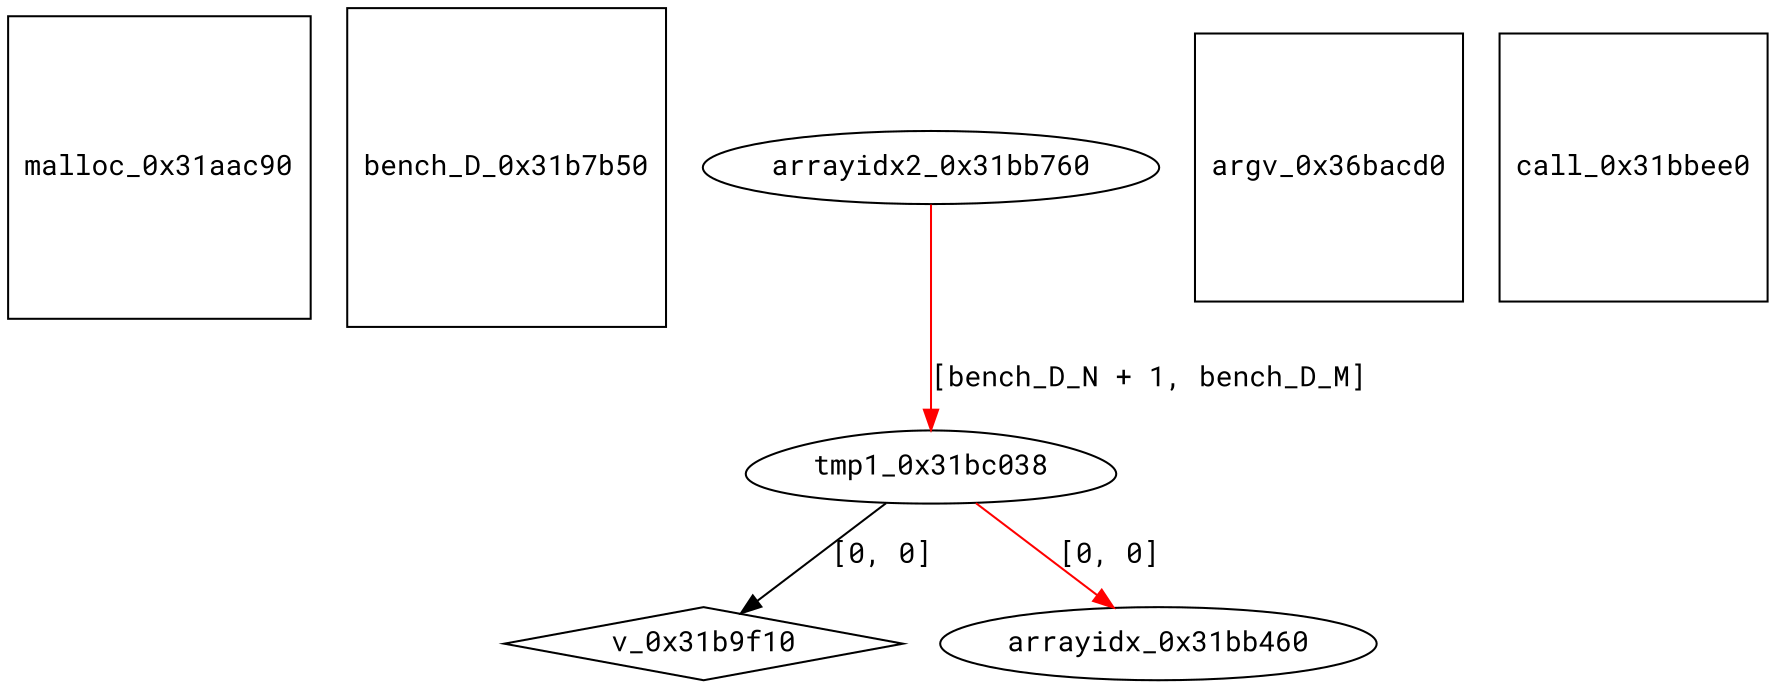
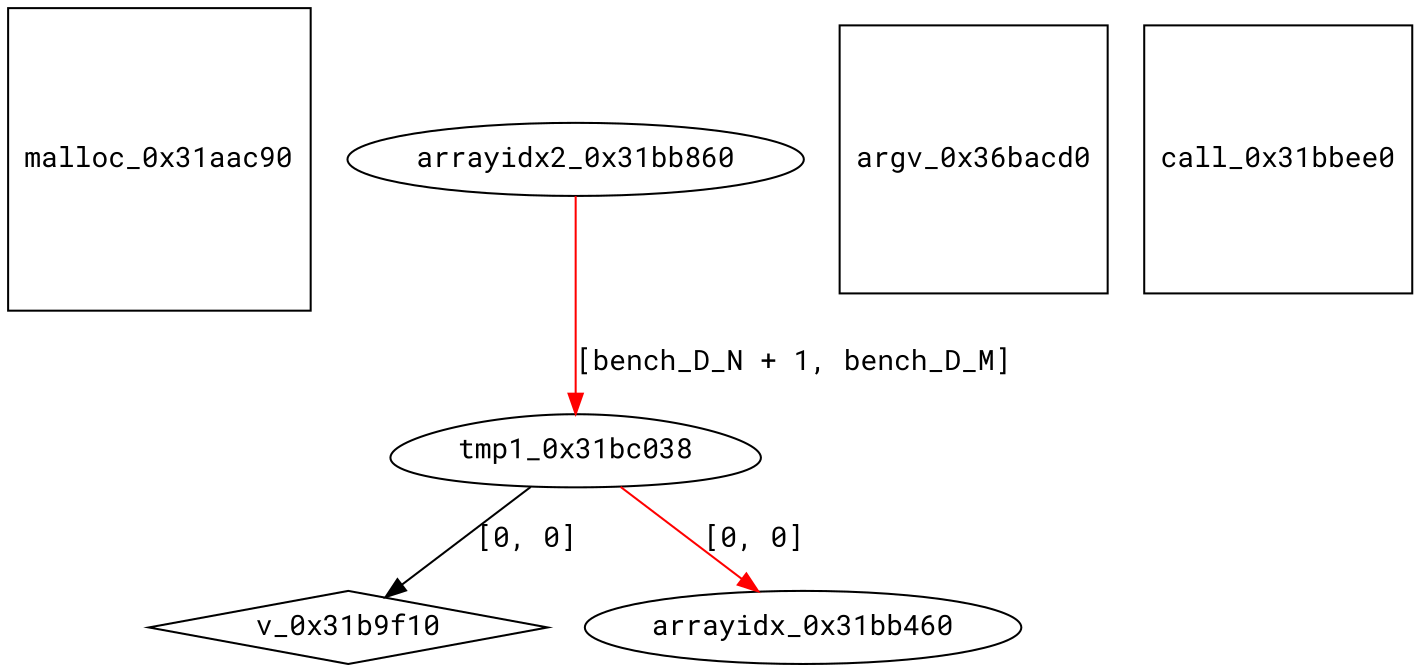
(507, 168) -> none
(931, 168) -> (576, 159)
